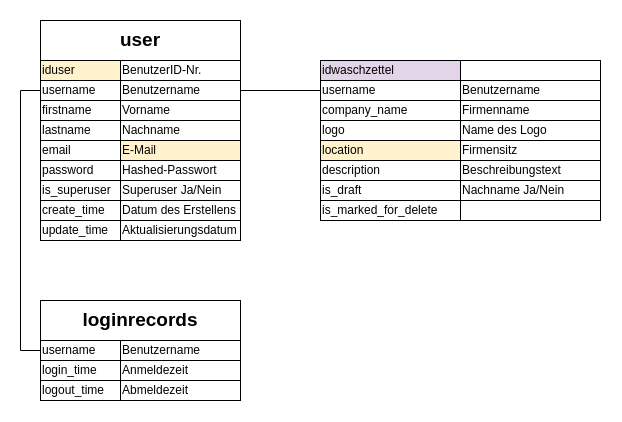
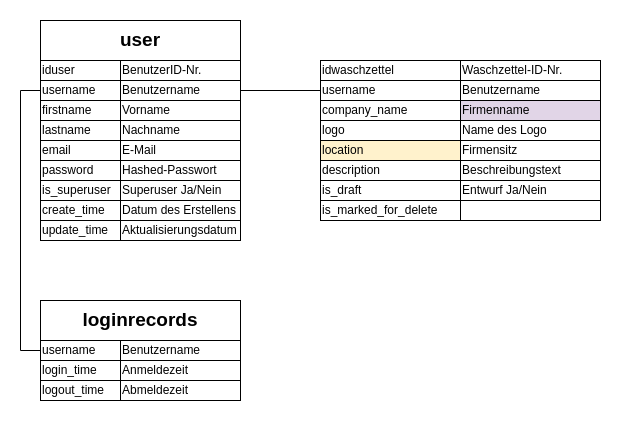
(81, 71) -> (81, 71)
(391, 71) -> (391, 71)
none -> (531, 71)
(531, 111) -> (531, 111)
(181, 151) -> (181, 151)
(513, 191) -> (510, 191)
